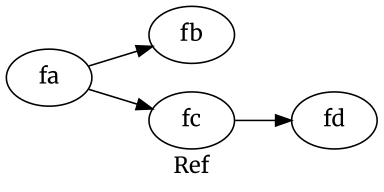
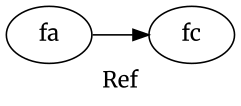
(192, 35) -> none
(334, 120) -> none
